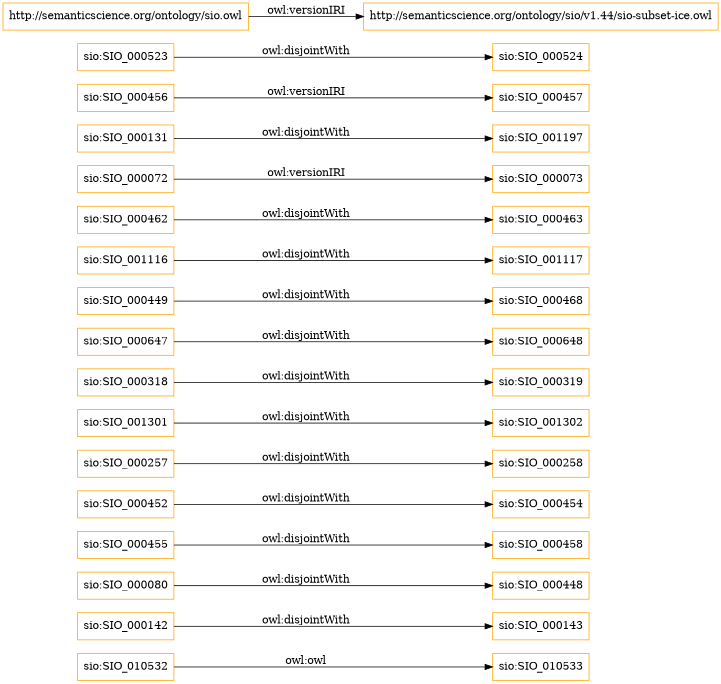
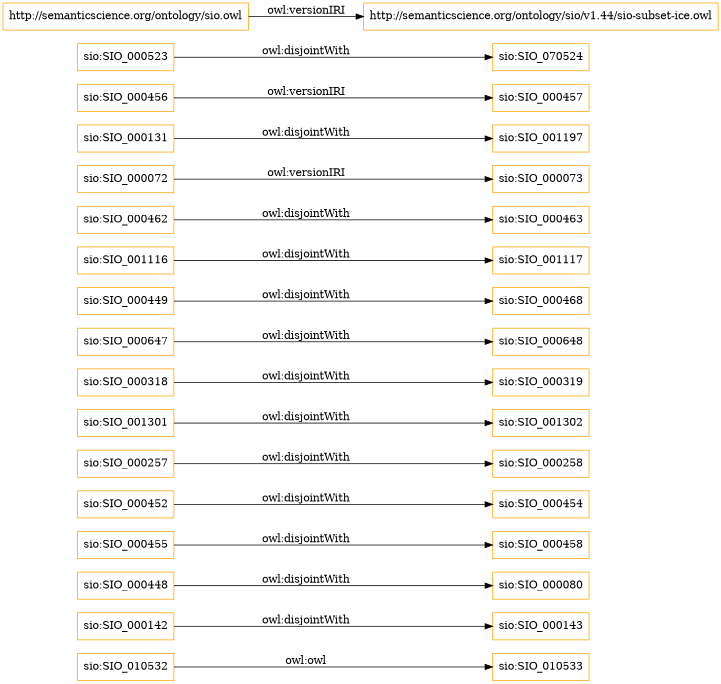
(541, 57) -> (541, 57)
(329, 586) -> (329, 586)
